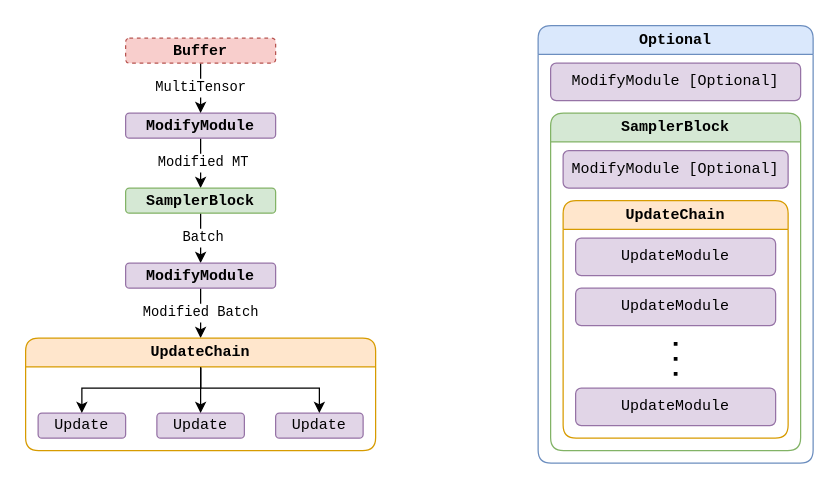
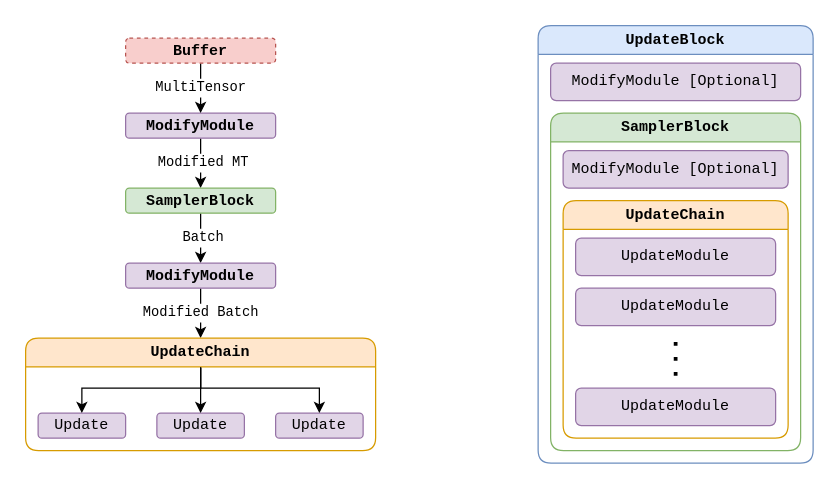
(676, 41) -> (676, 41)
